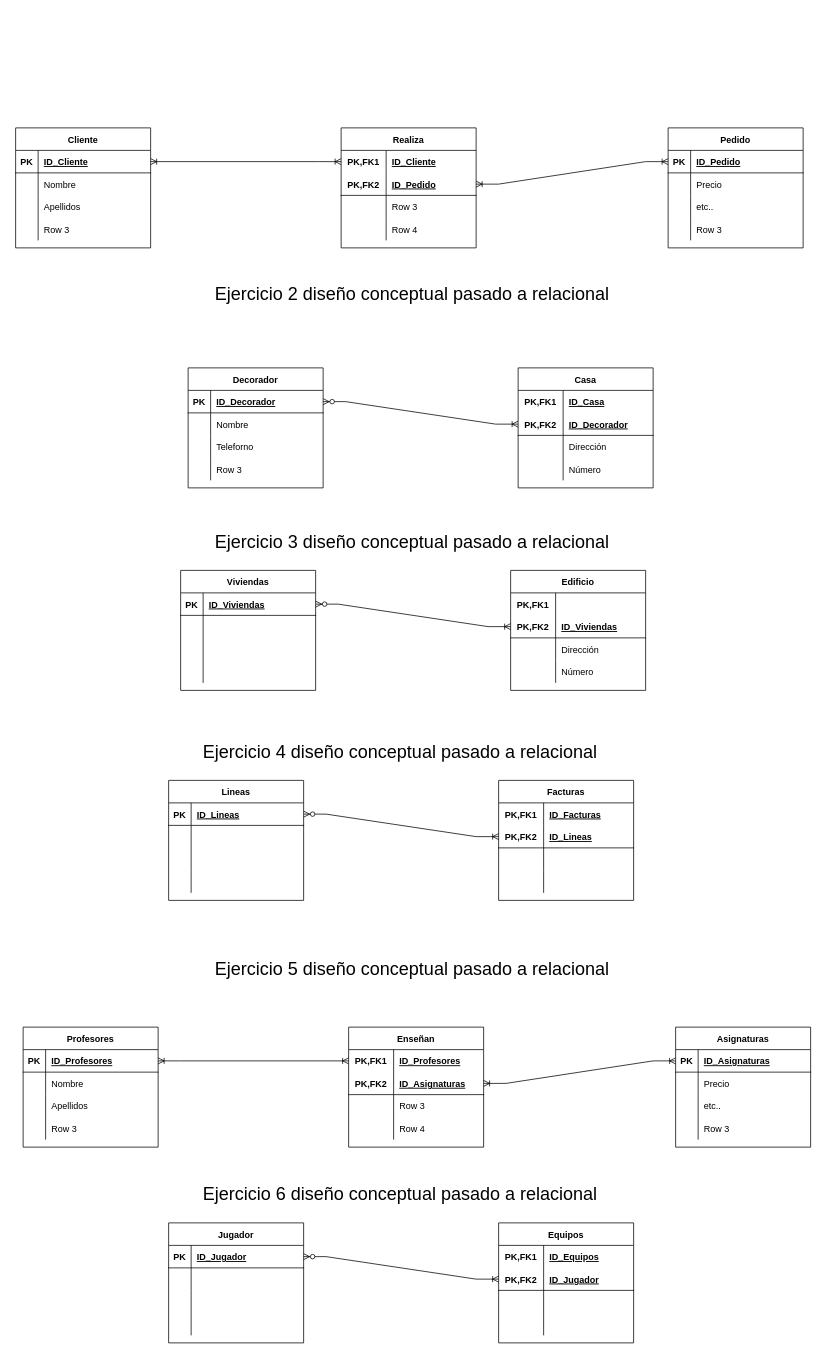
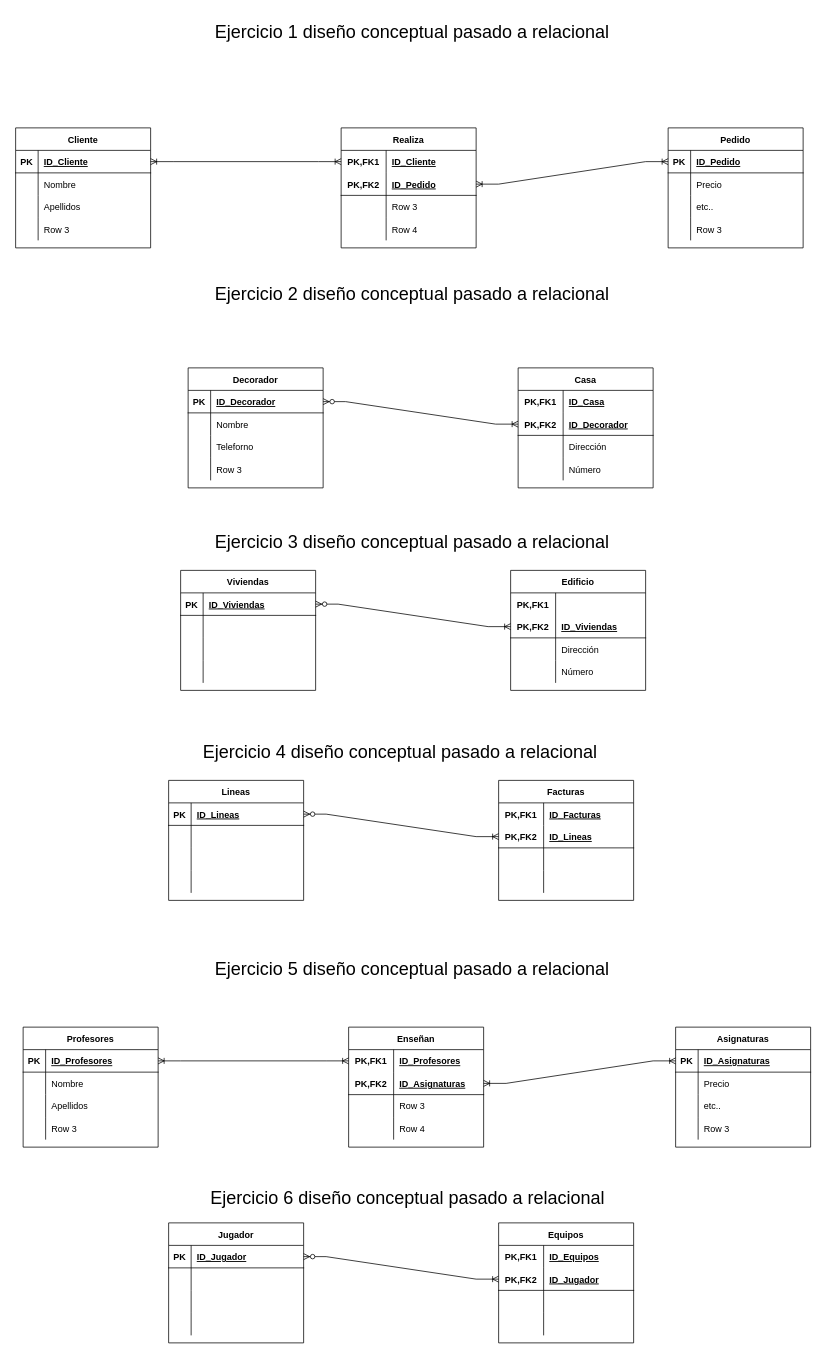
none -> (435, 27)
(423, 1189) -> (431, 1193)
